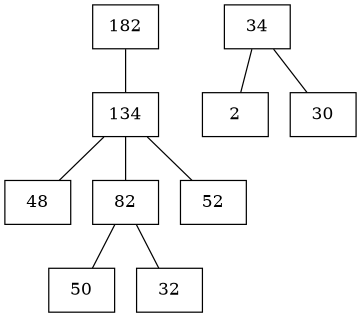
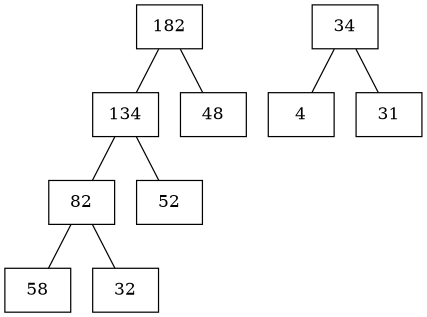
(235, 115) -> (301, 115)
(323, 115) -> (389, 115)
(82, 159) -> (192, 71)
(82, 290) -> (38, 290)
